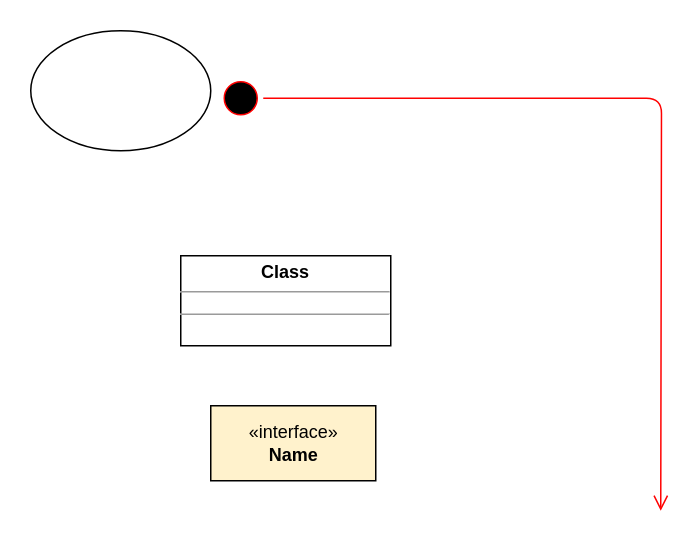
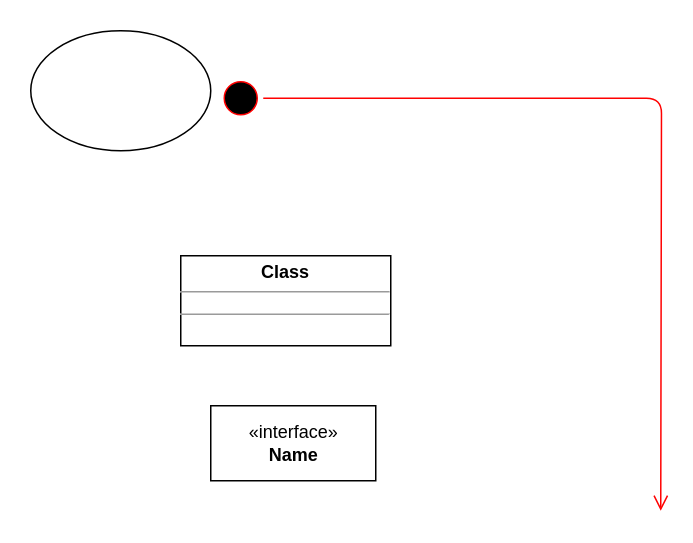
(293, 443) -> (293, 443)
